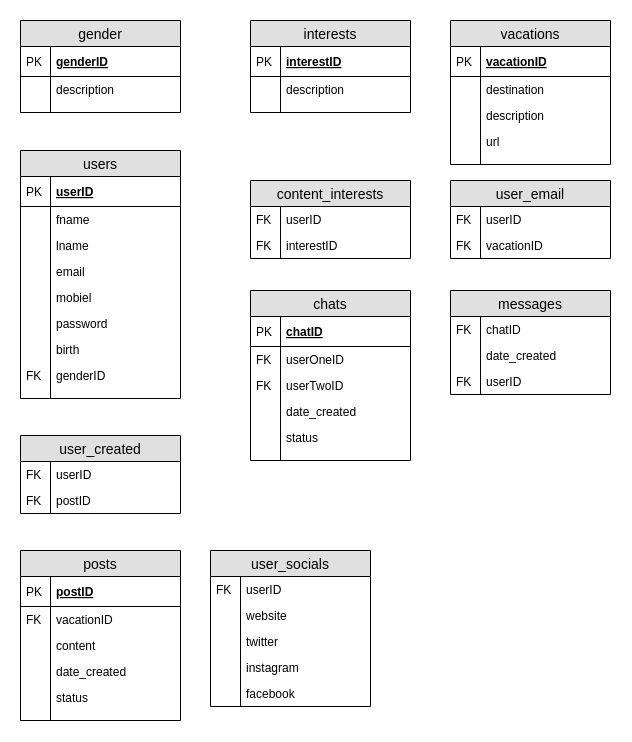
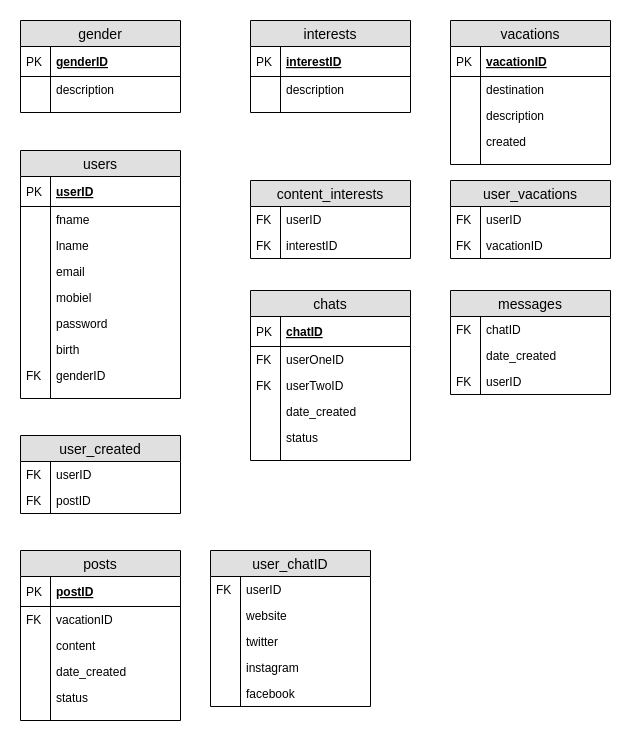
(495, 142) -> (510, 142)
(530, 194) -> (530, 194)
(290, 564) -> (290, 564)
